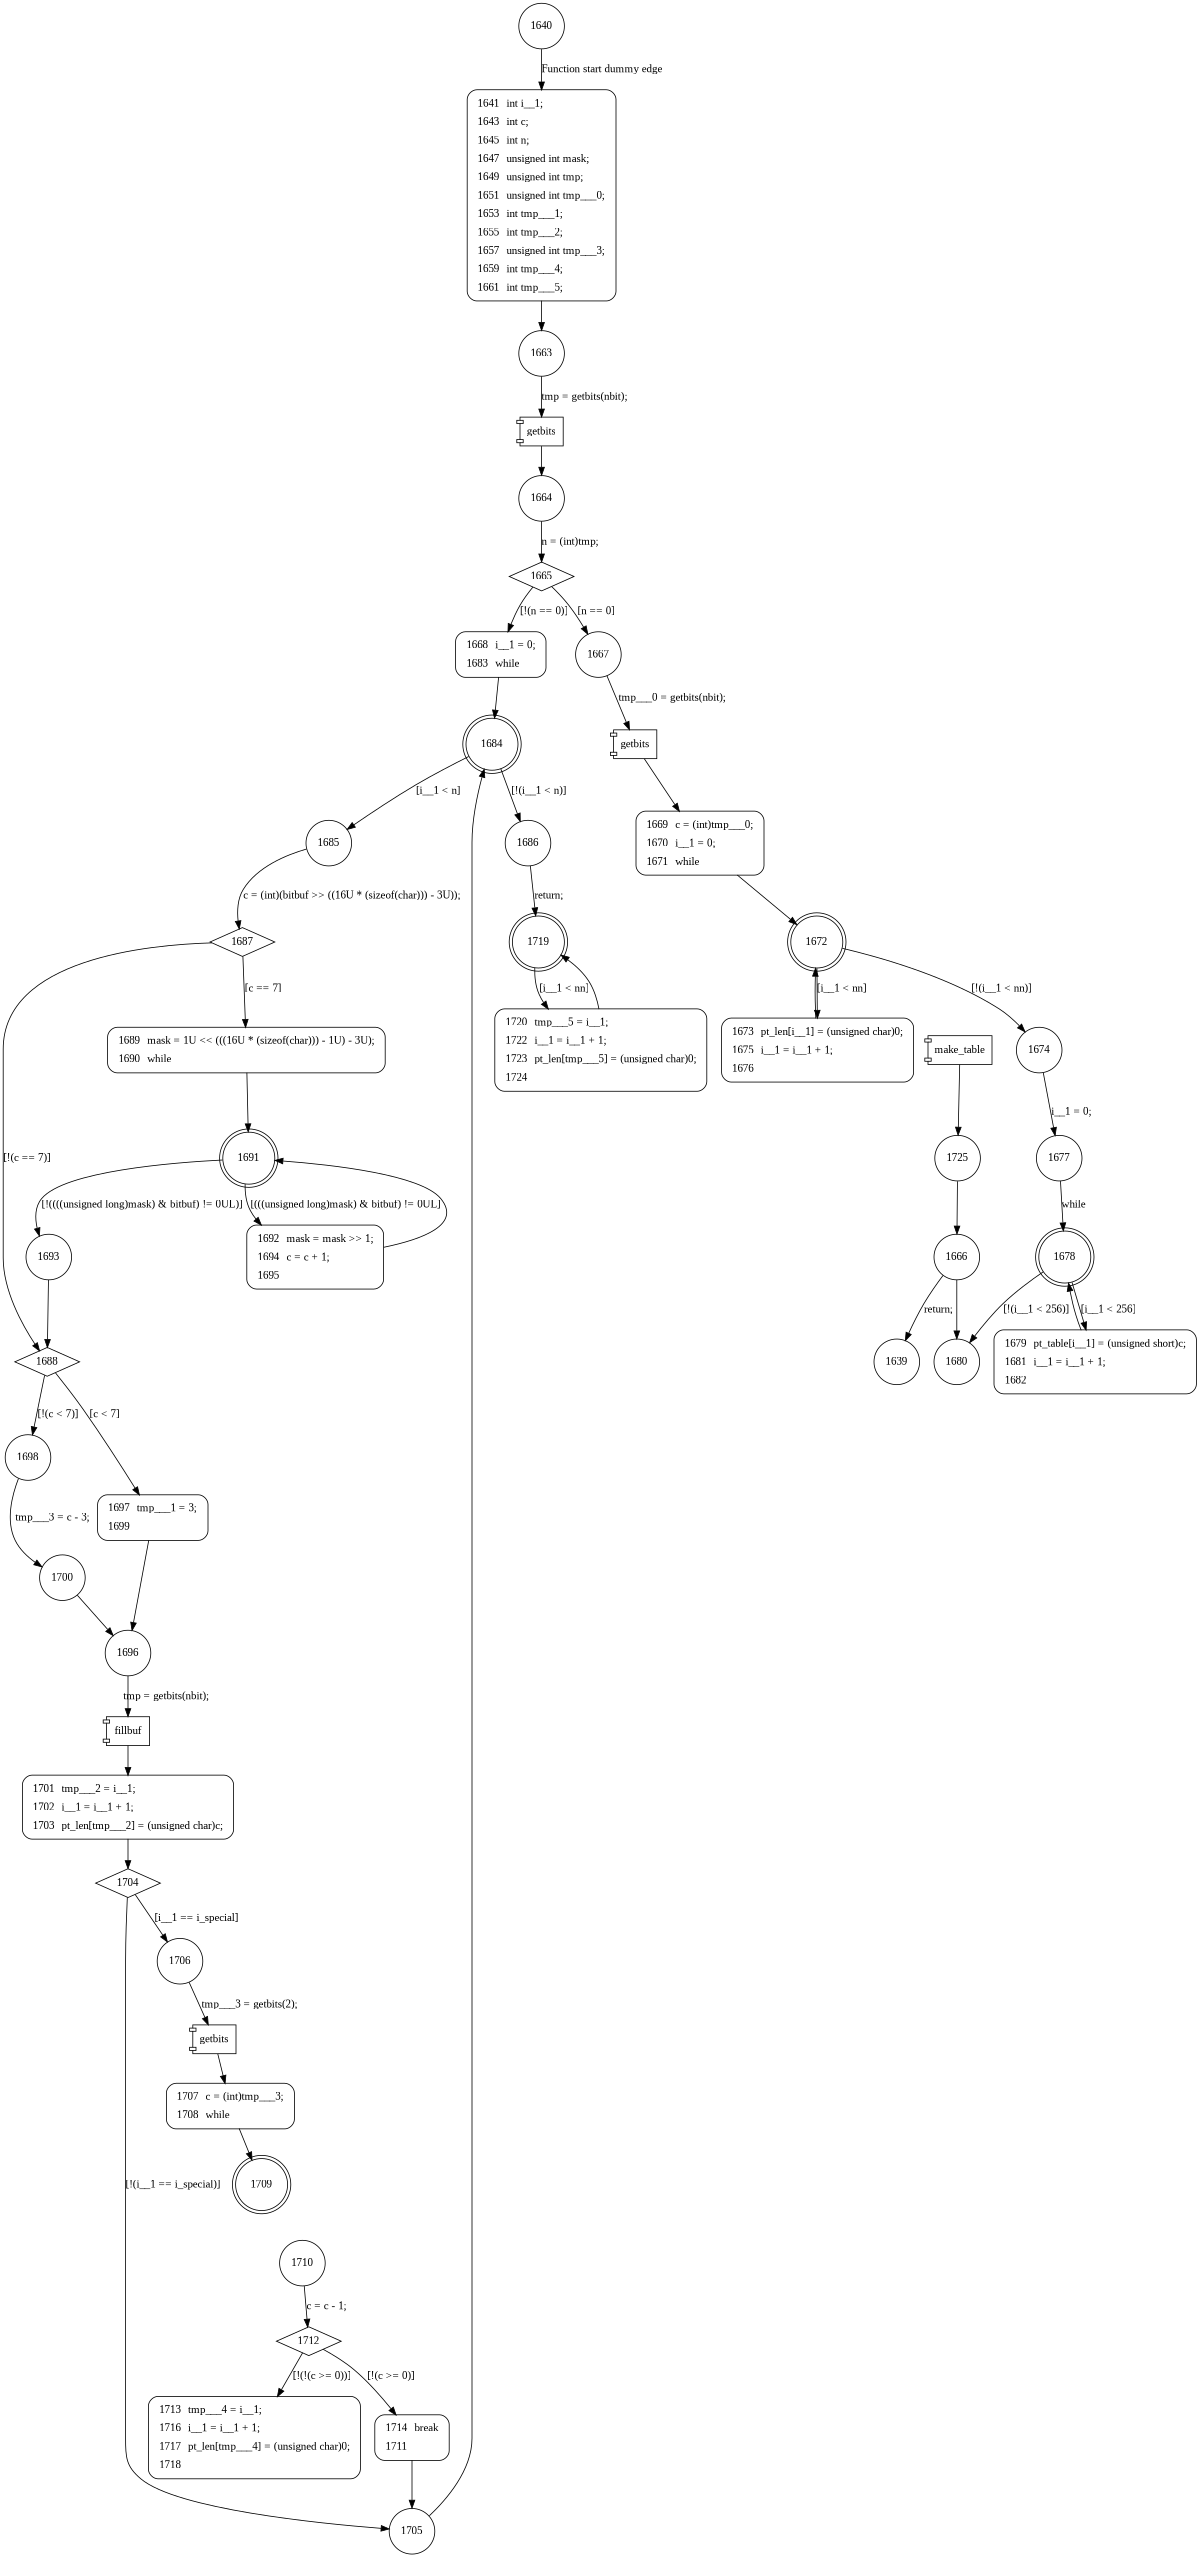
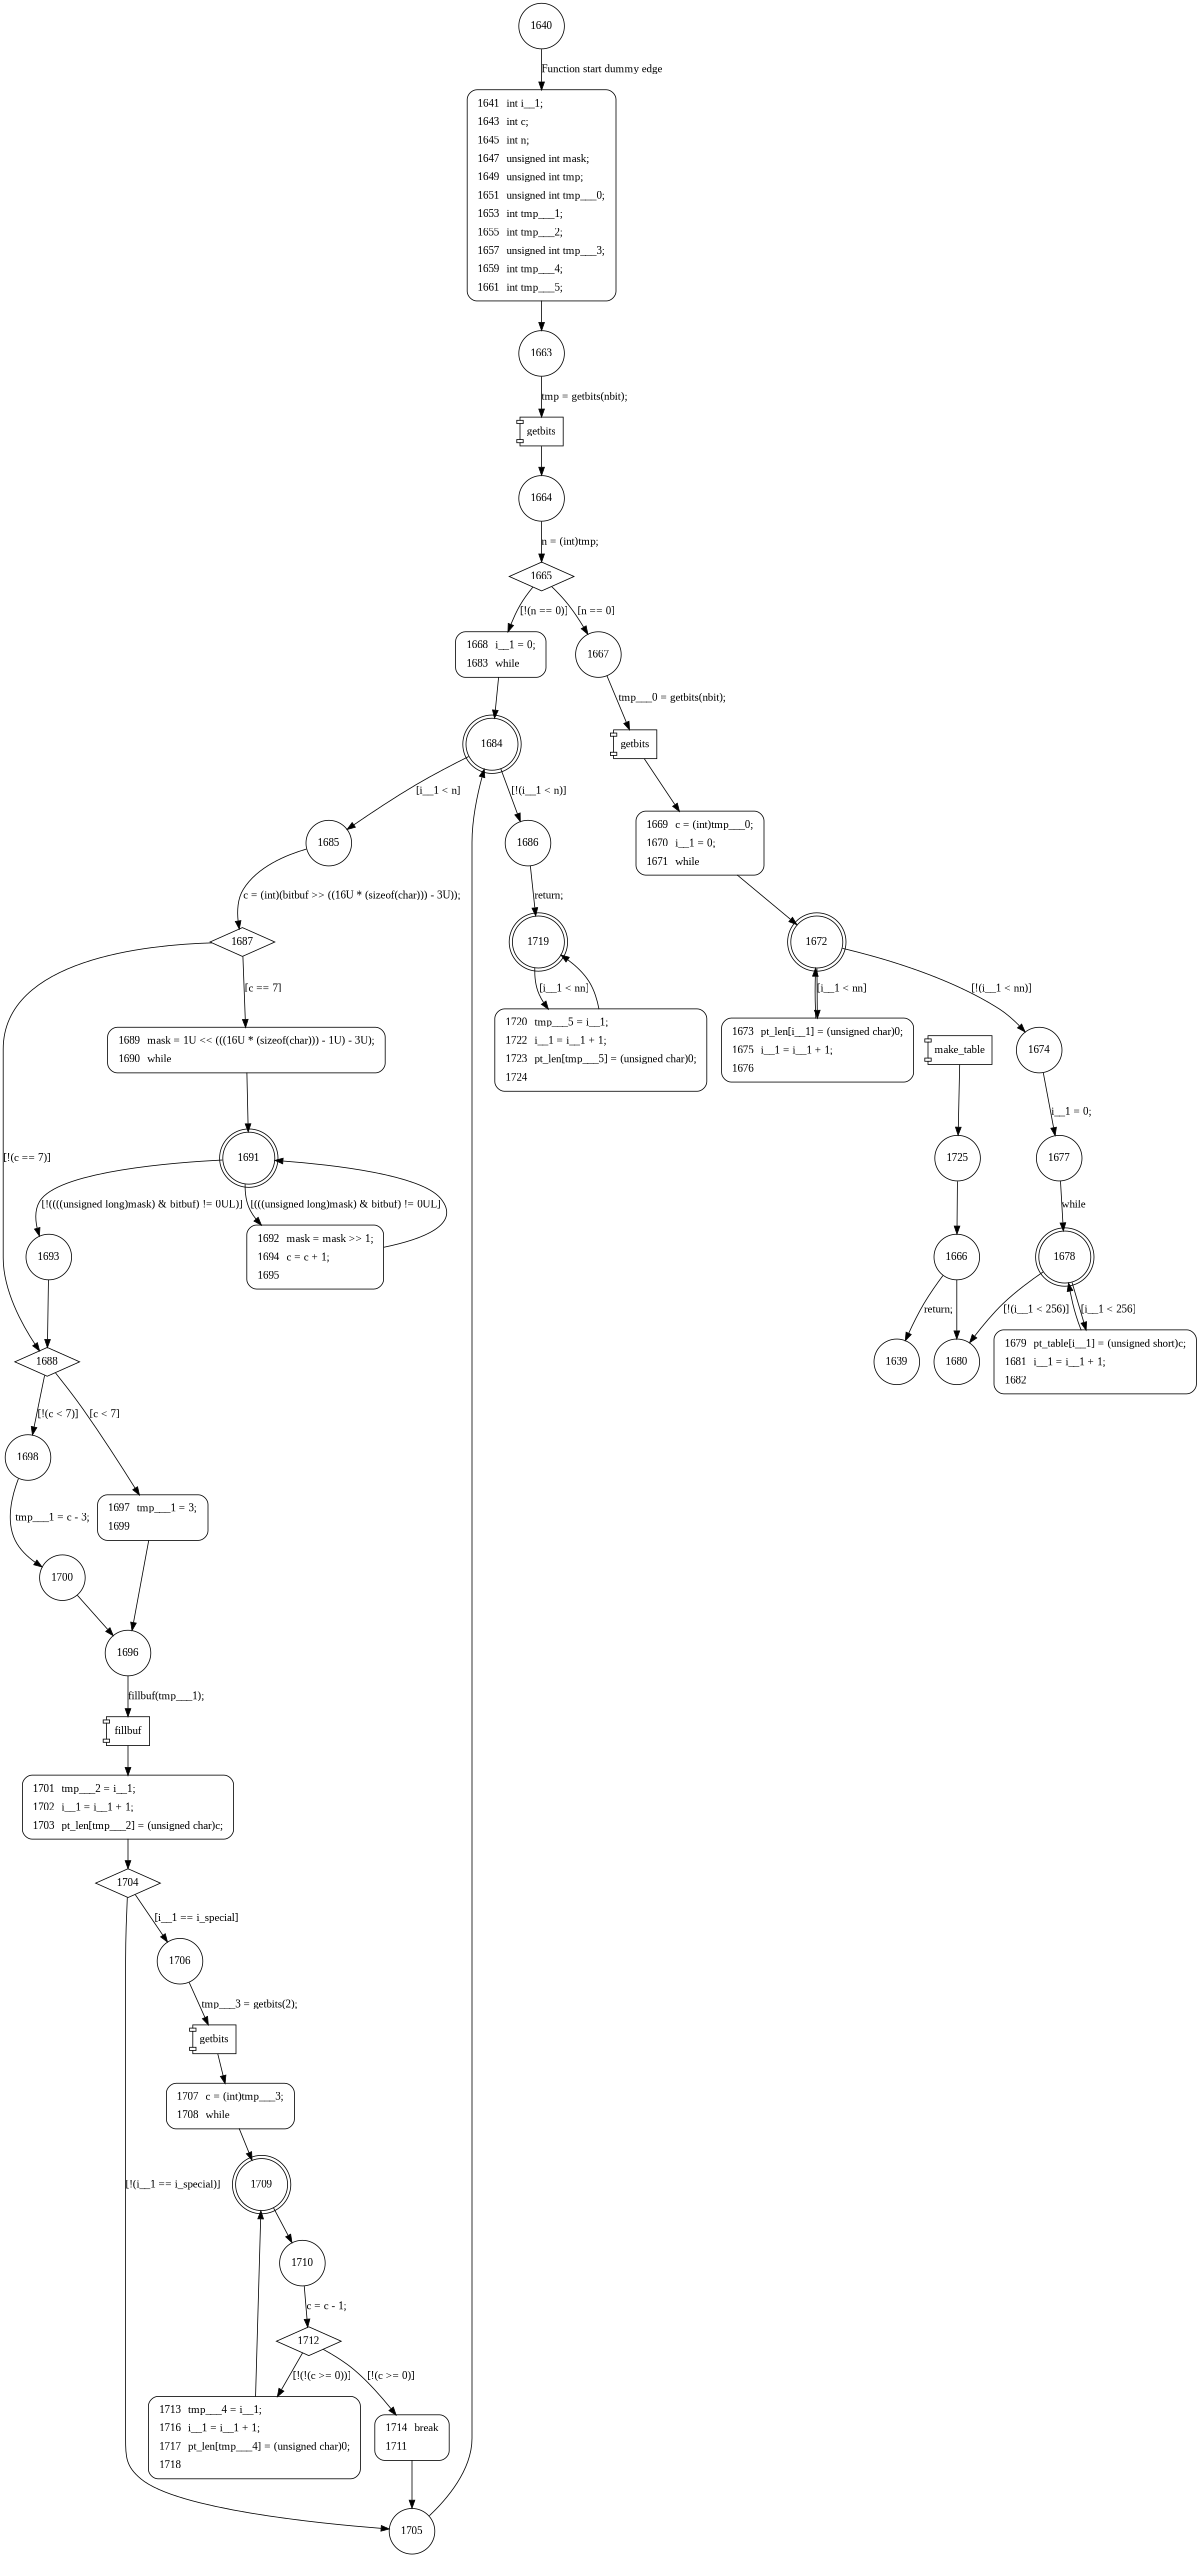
(53, 1518) -> (53, 1518)
(166, 1696) -> (166, 1696)
none -> (281, 2222)
none -> (258, 2308)
